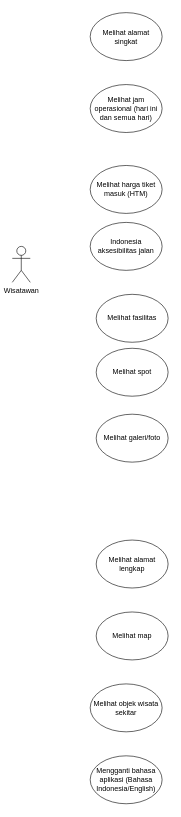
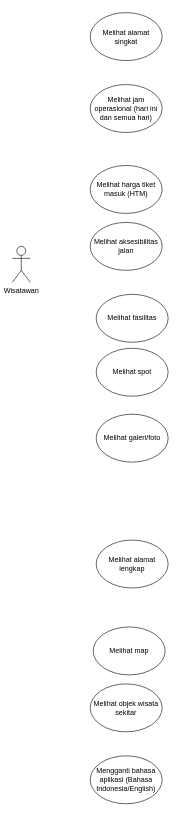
(126, 246) -> (126, 246)
(132, 636) -> (129, 651)
